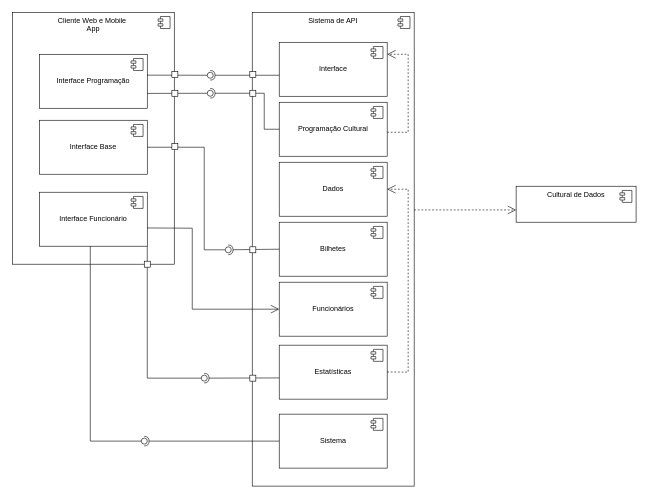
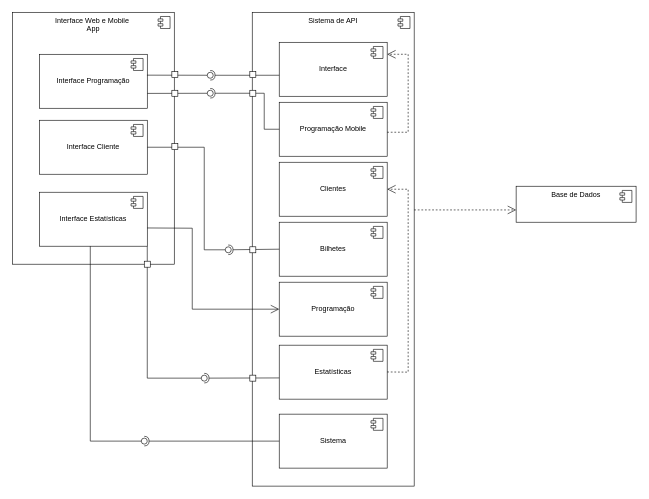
(93, 25) -> (93, 25)
(333, 129) -> (333, 129)
(93, 147) -> (93, 147)
(333, 189) -> (333, 189)
(576, 195) -> (576, 195)
(93, 219) -> (93, 219)
(333, 309) -> (333, 309)
